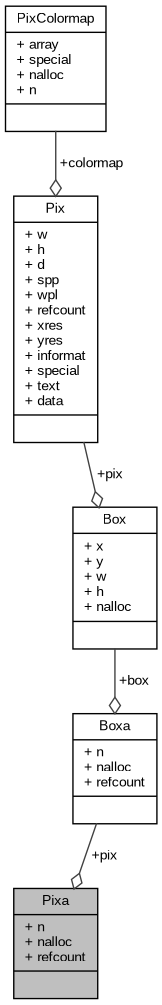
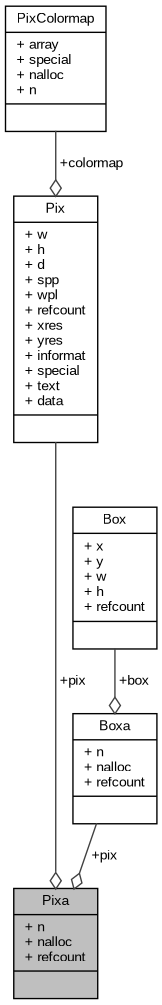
(90, 467) -> (56, 657)
(108, 607) -> (115, 607)
